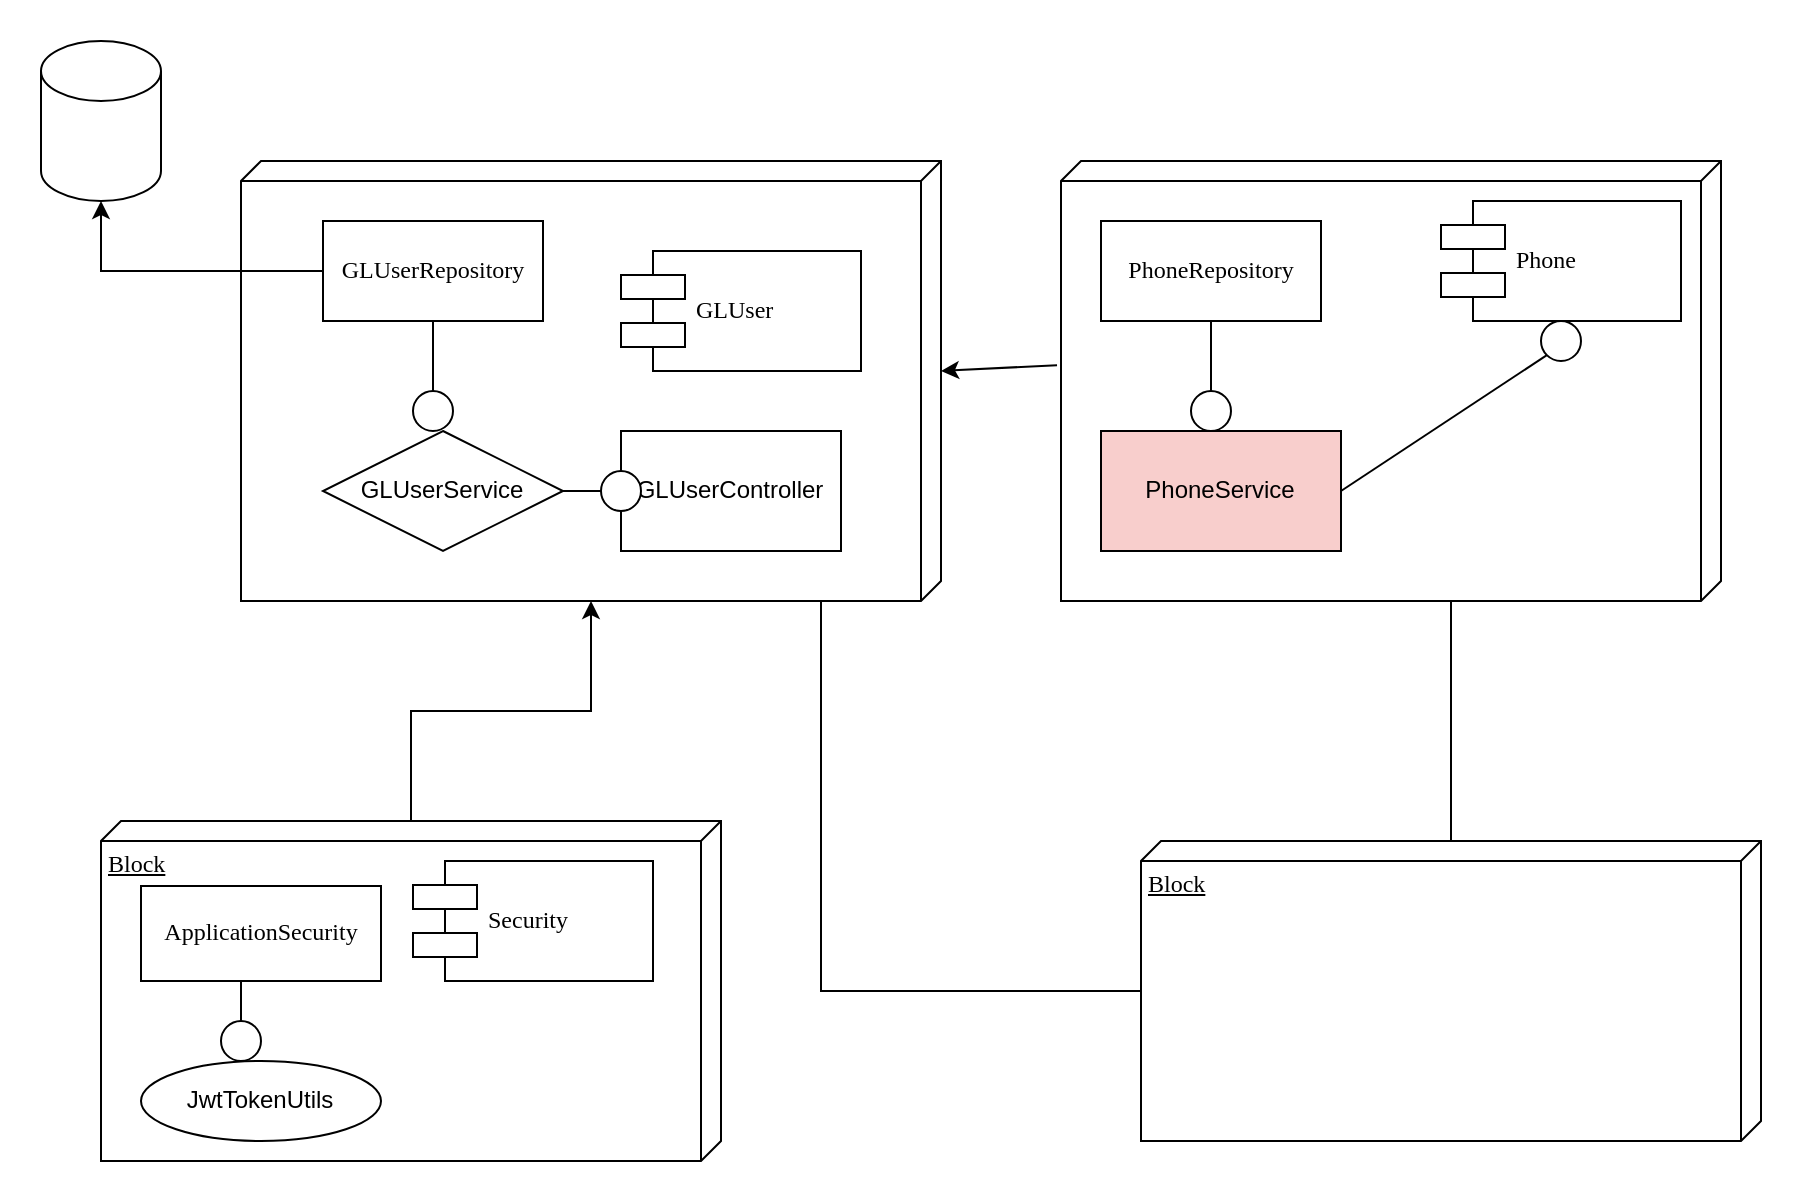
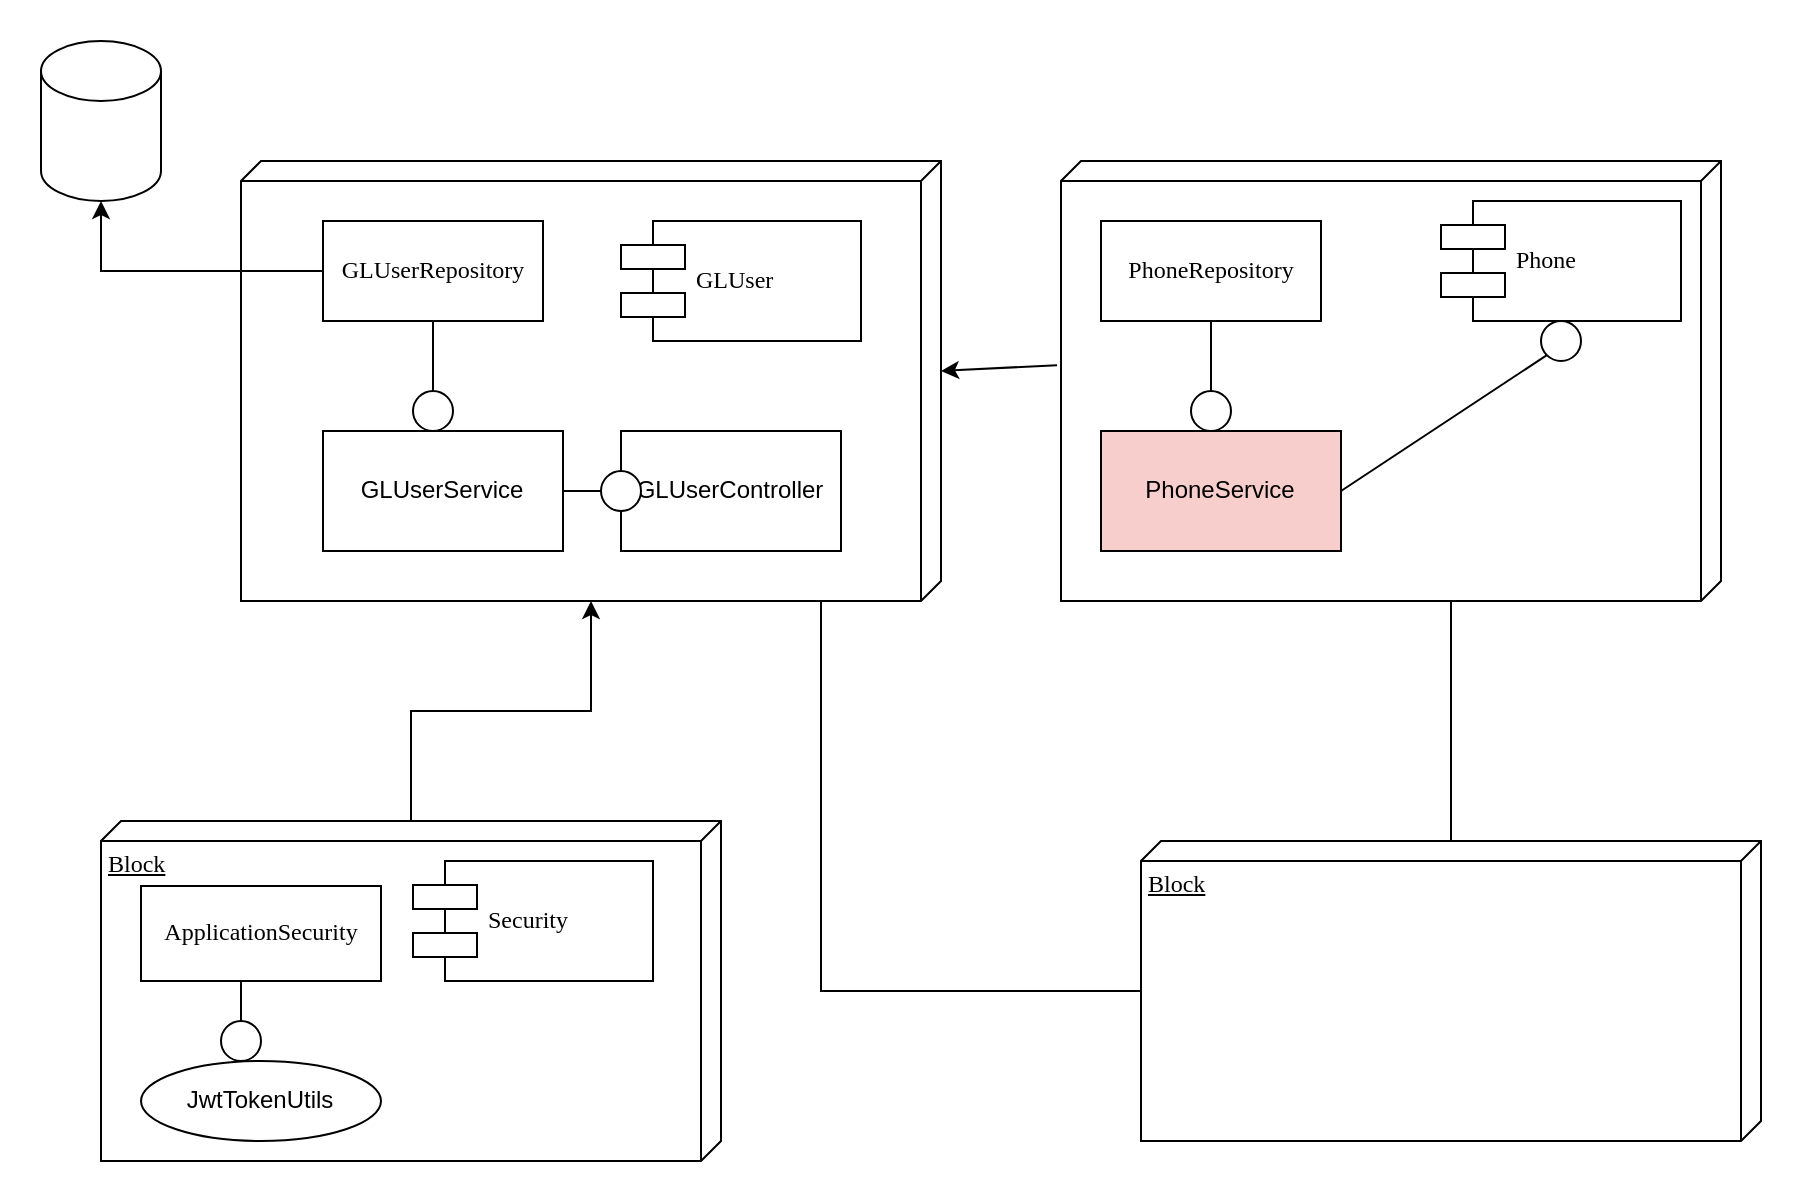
(741, 311) -> (741, 281)
(443, 491) -> (443, 491)
